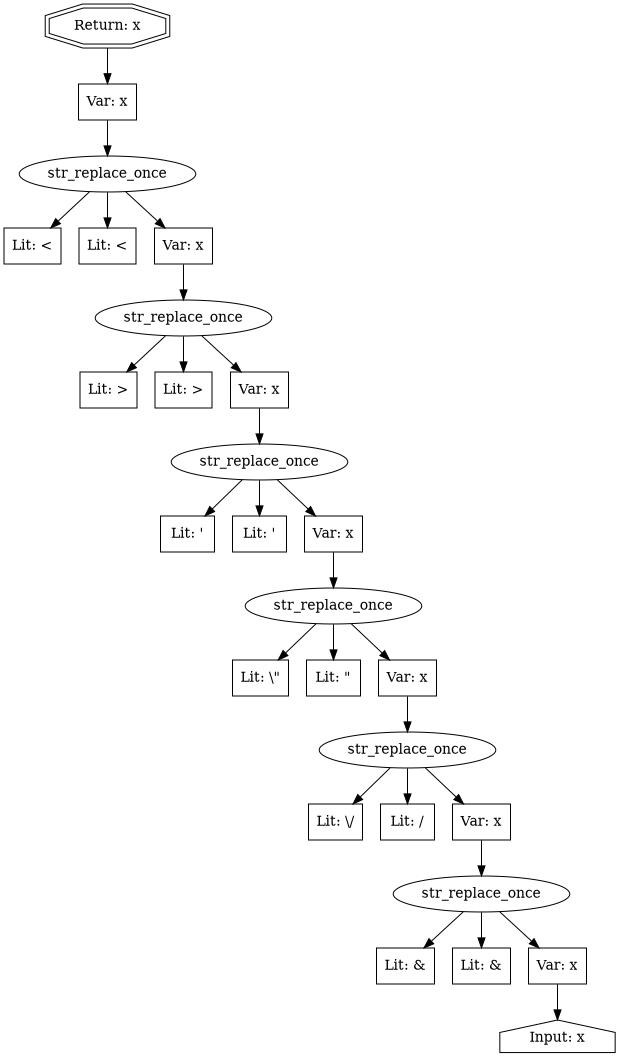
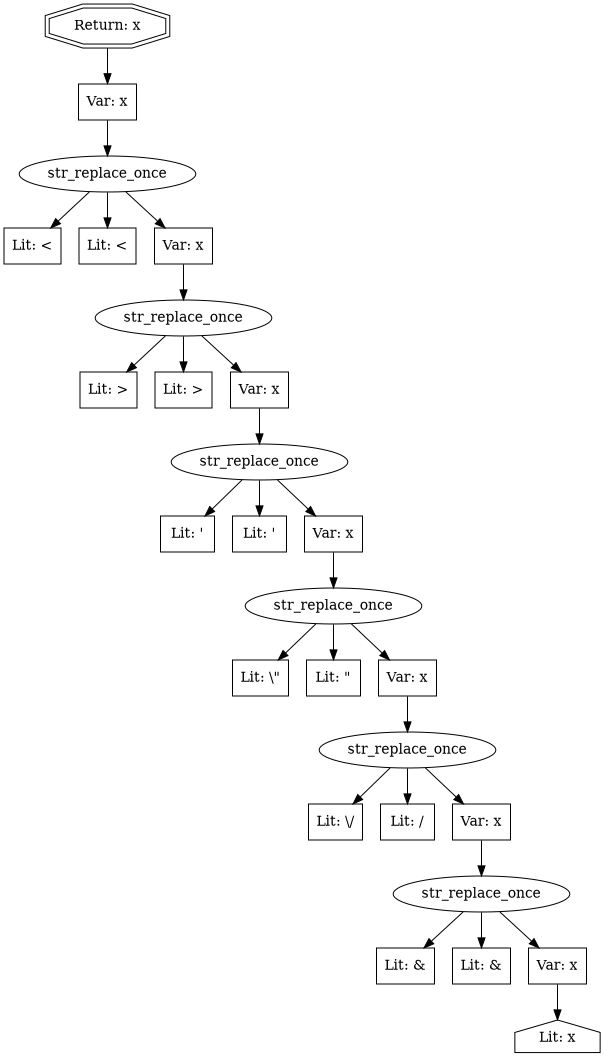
(558, 1038) -> (558, 1038)
